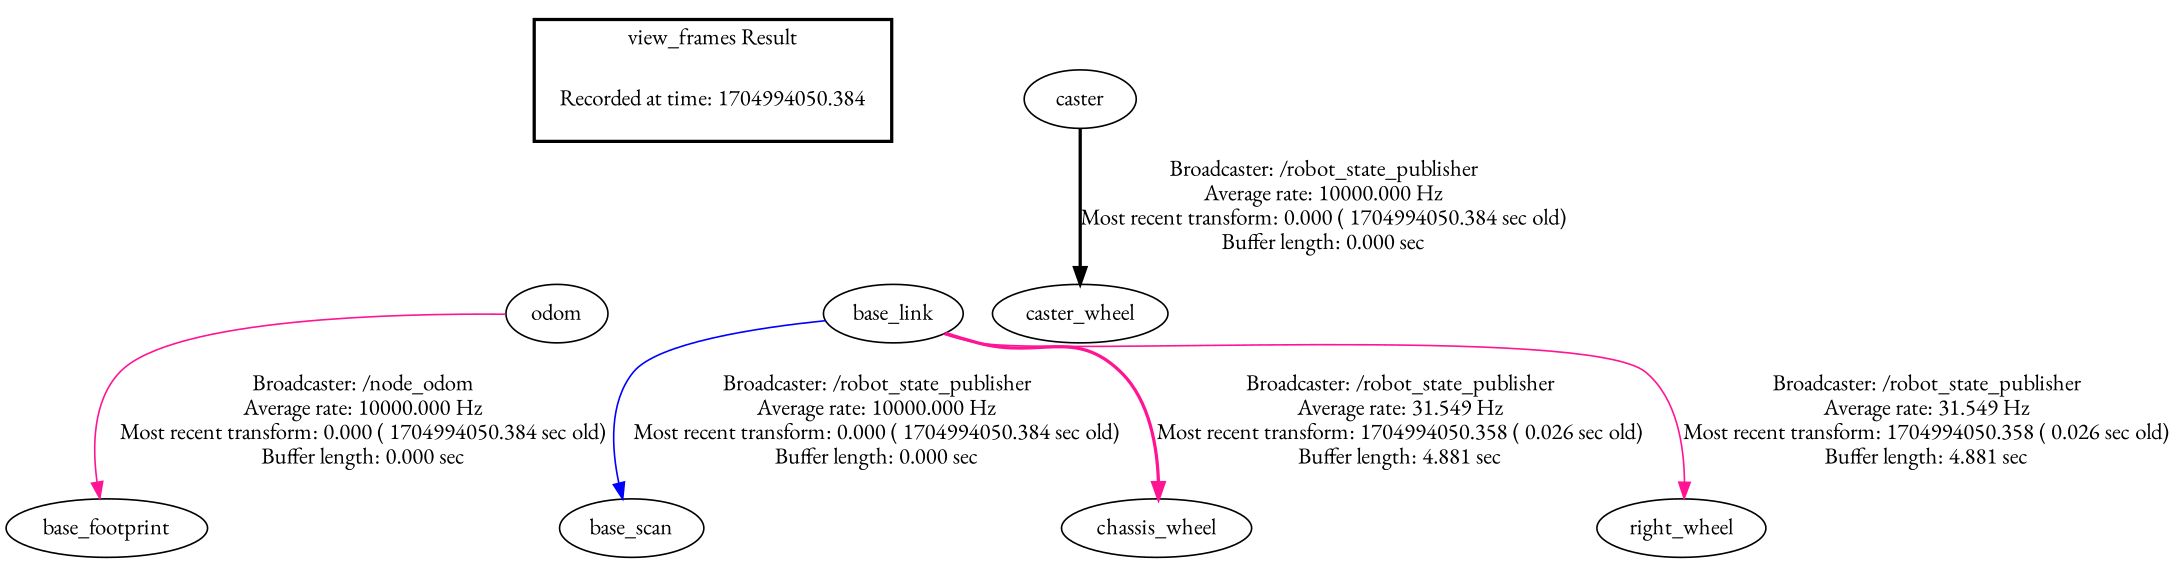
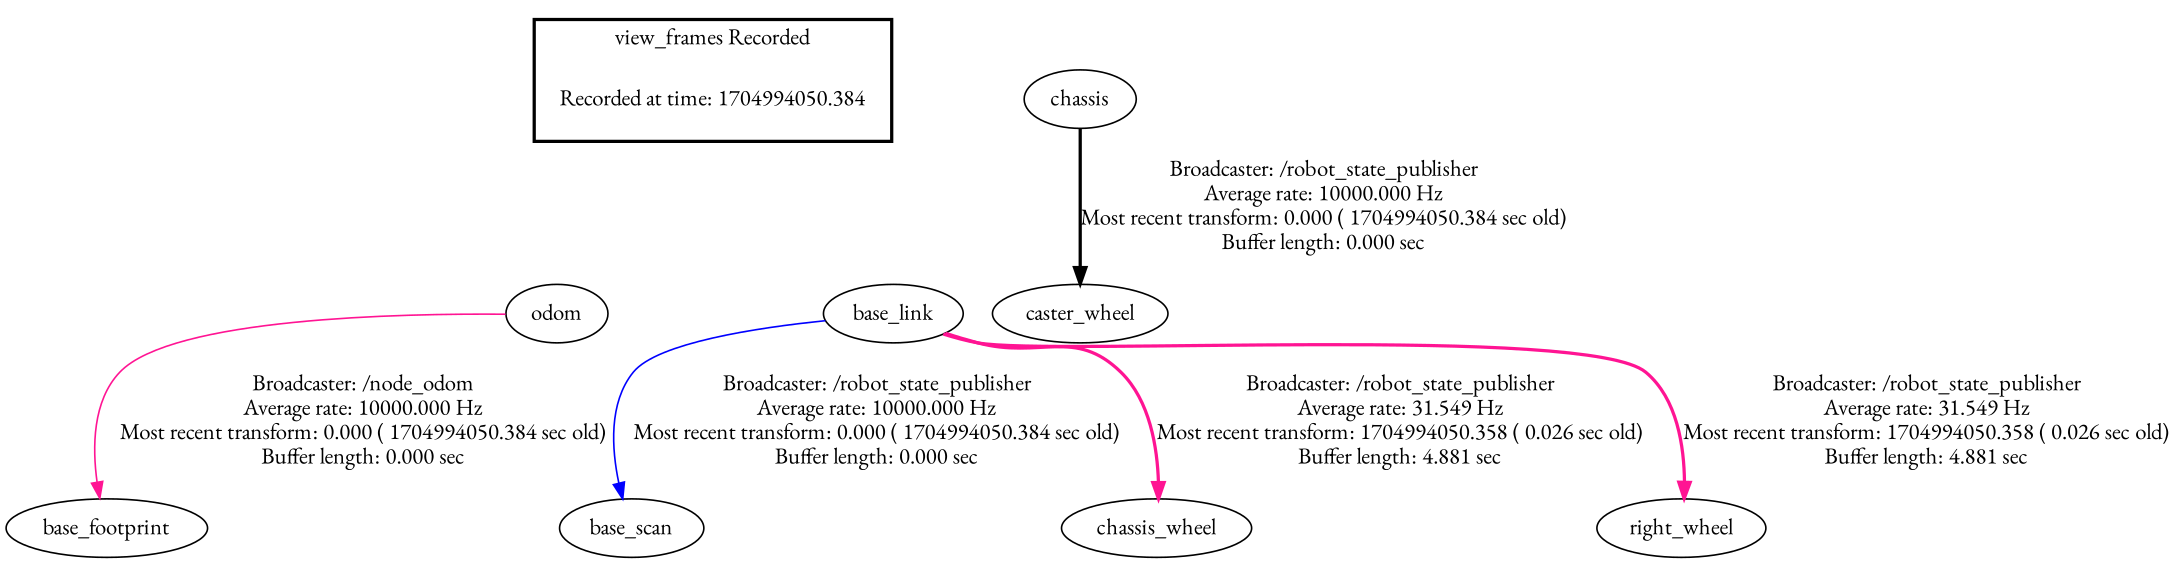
(713, 38) -> (713, 38)
(1080, 99) -> (1080, 99)
(1355, 345) -> (1355, 345)
